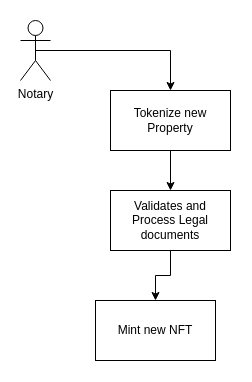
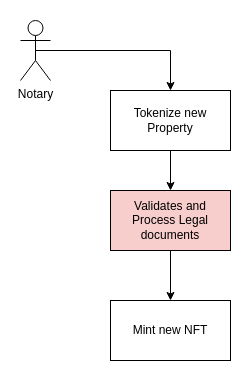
(171, 221) -> (171, 221)
(156, 331) -> (171, 331)
